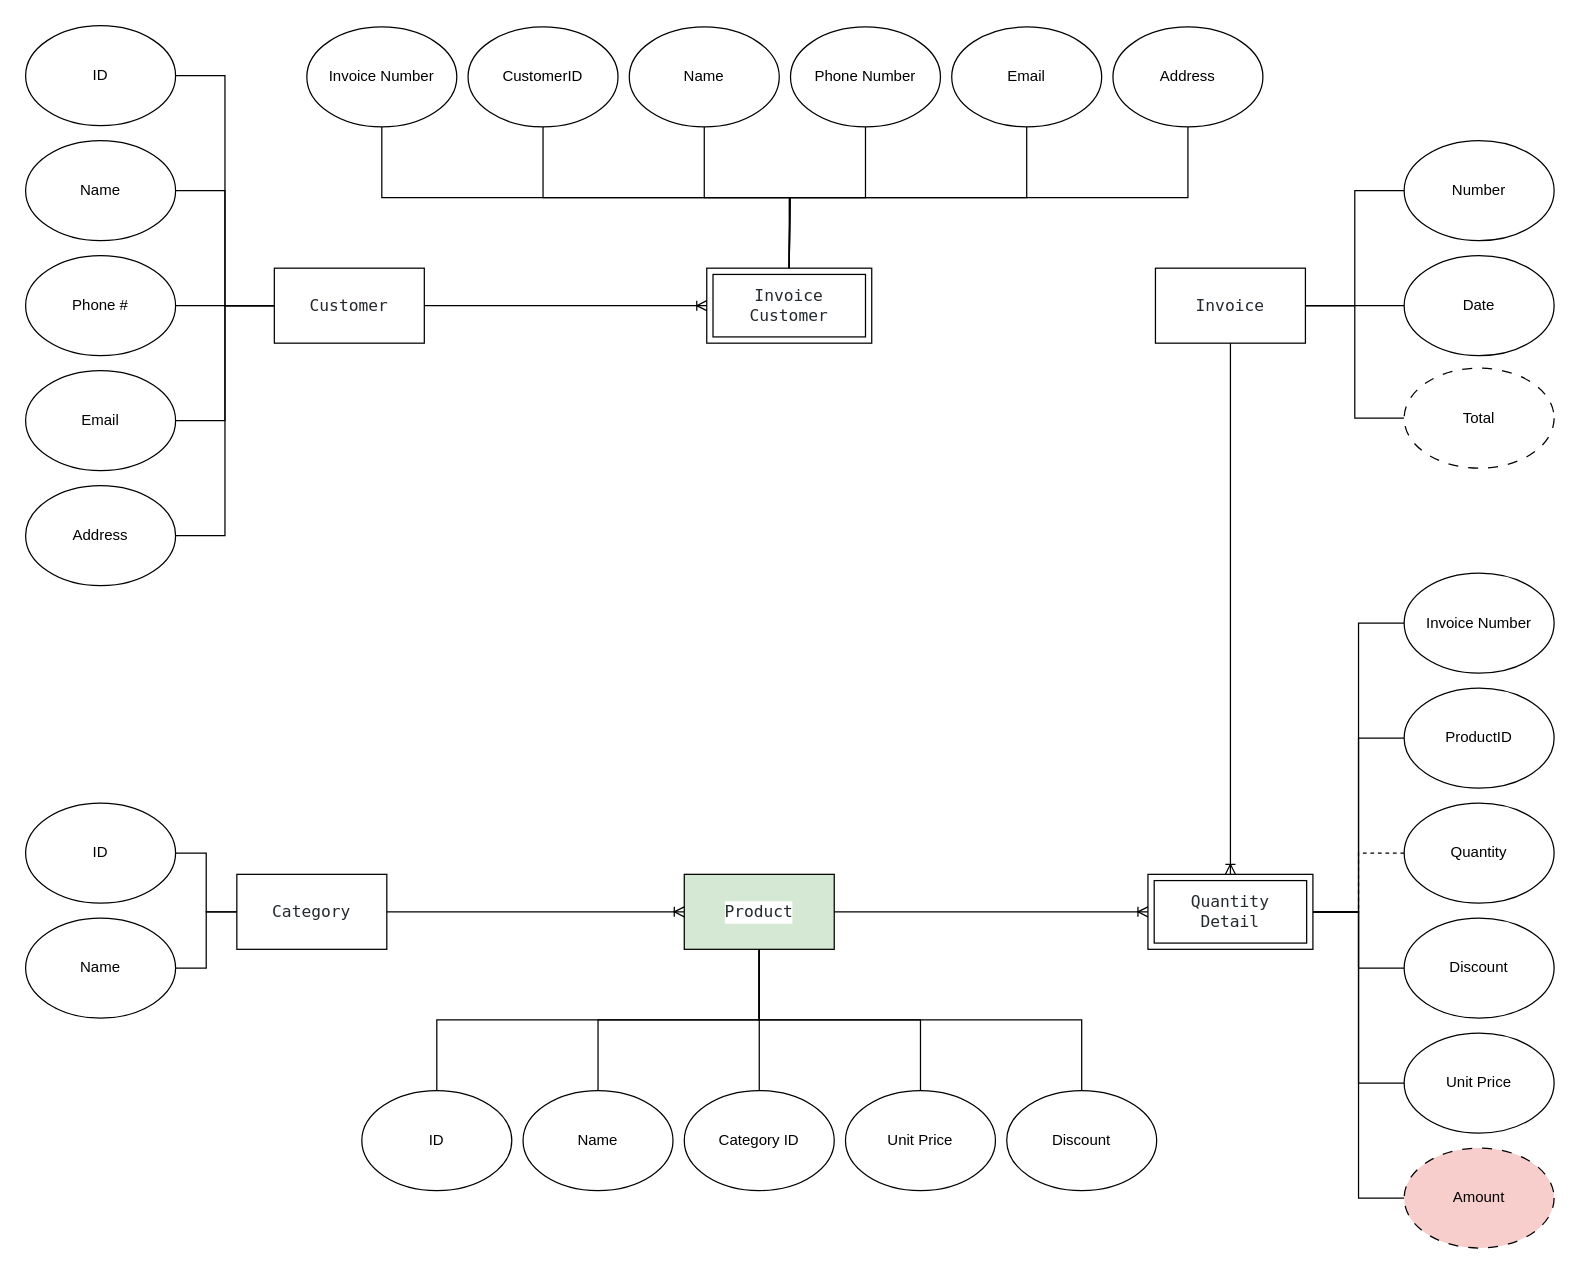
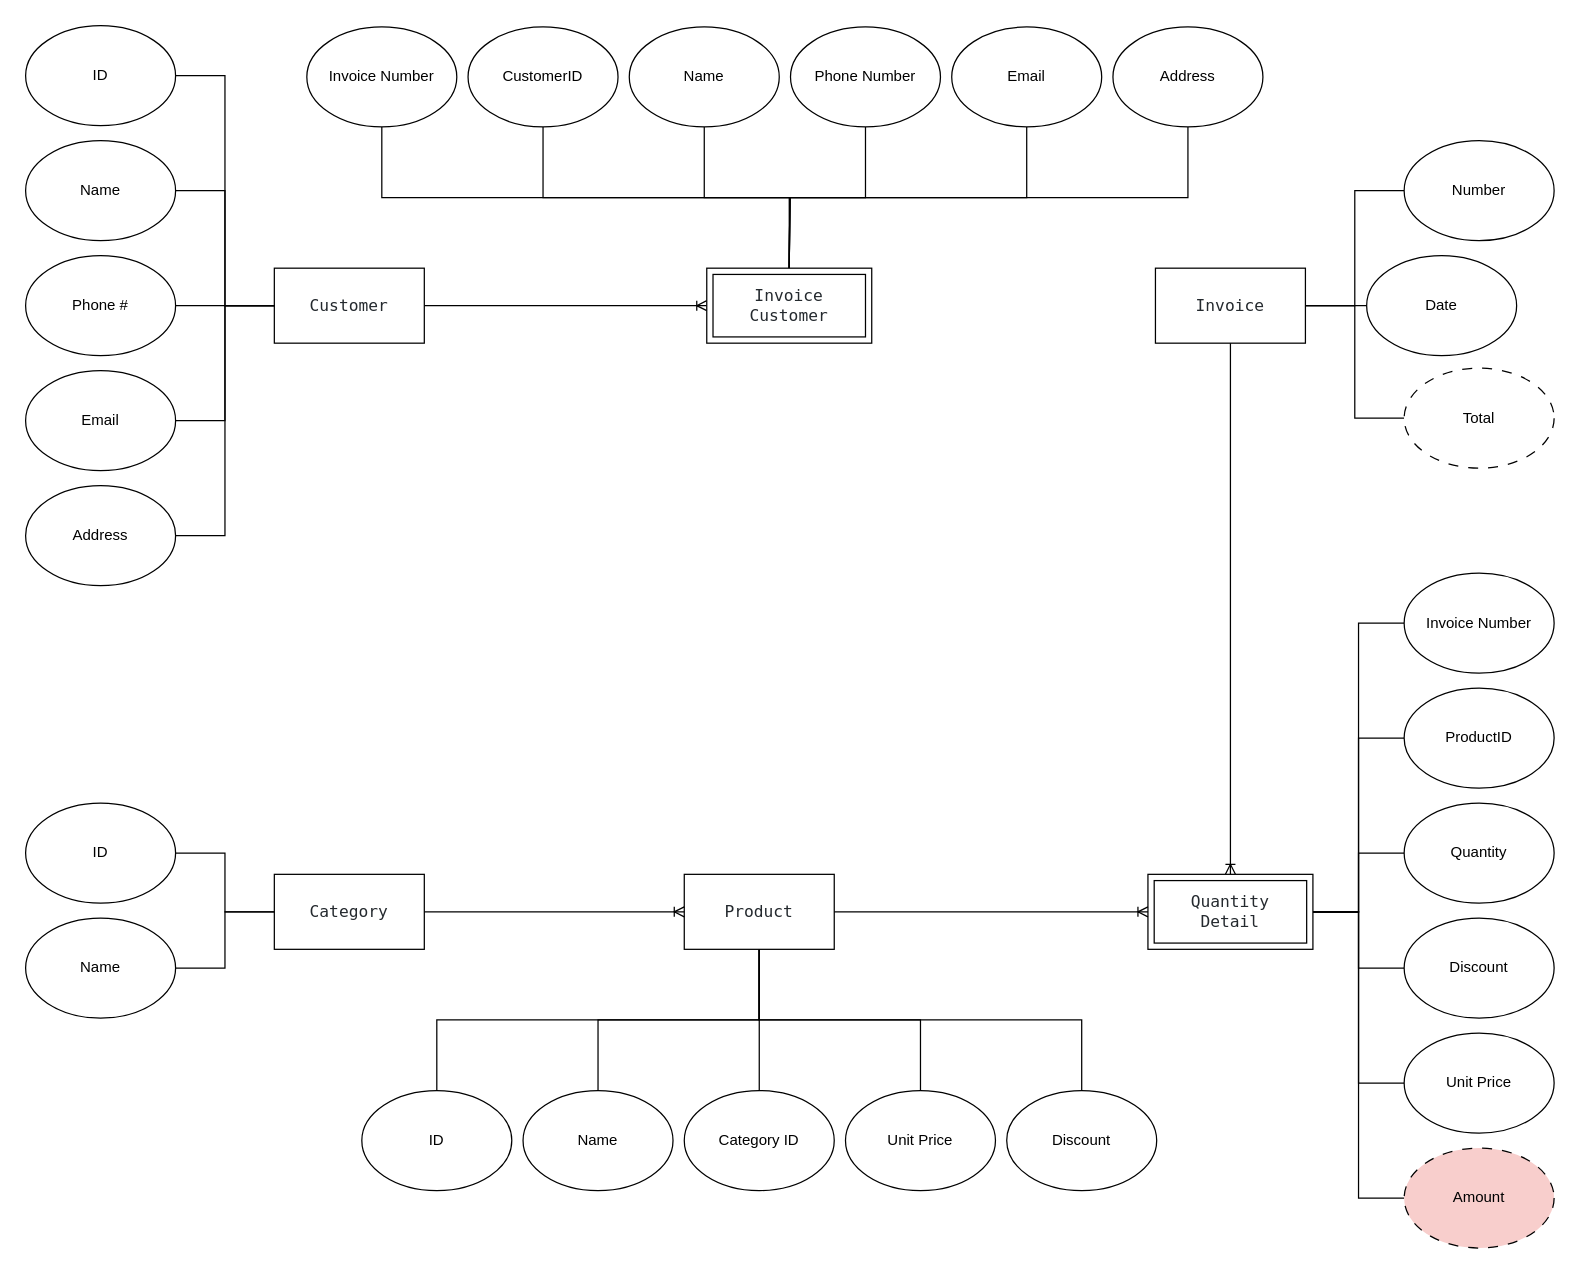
(1479, 306) -> (1442, 306)
(1381, 853) -> (1381, 853)
(312, 912) -> (349, 912)
(759, 912) -> (759, 912)
